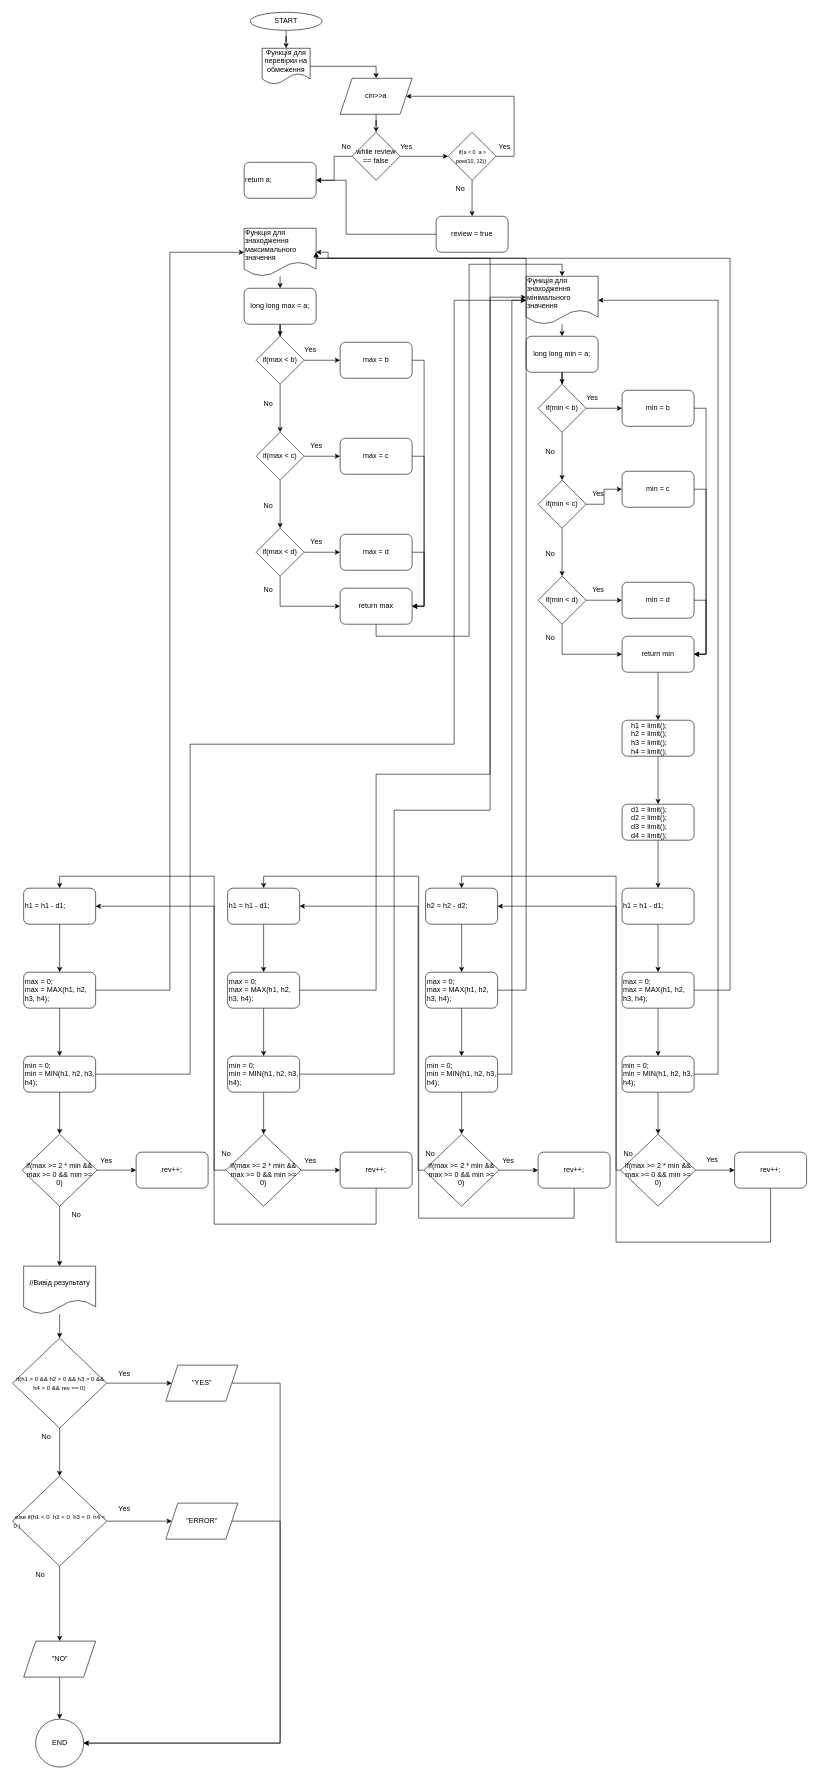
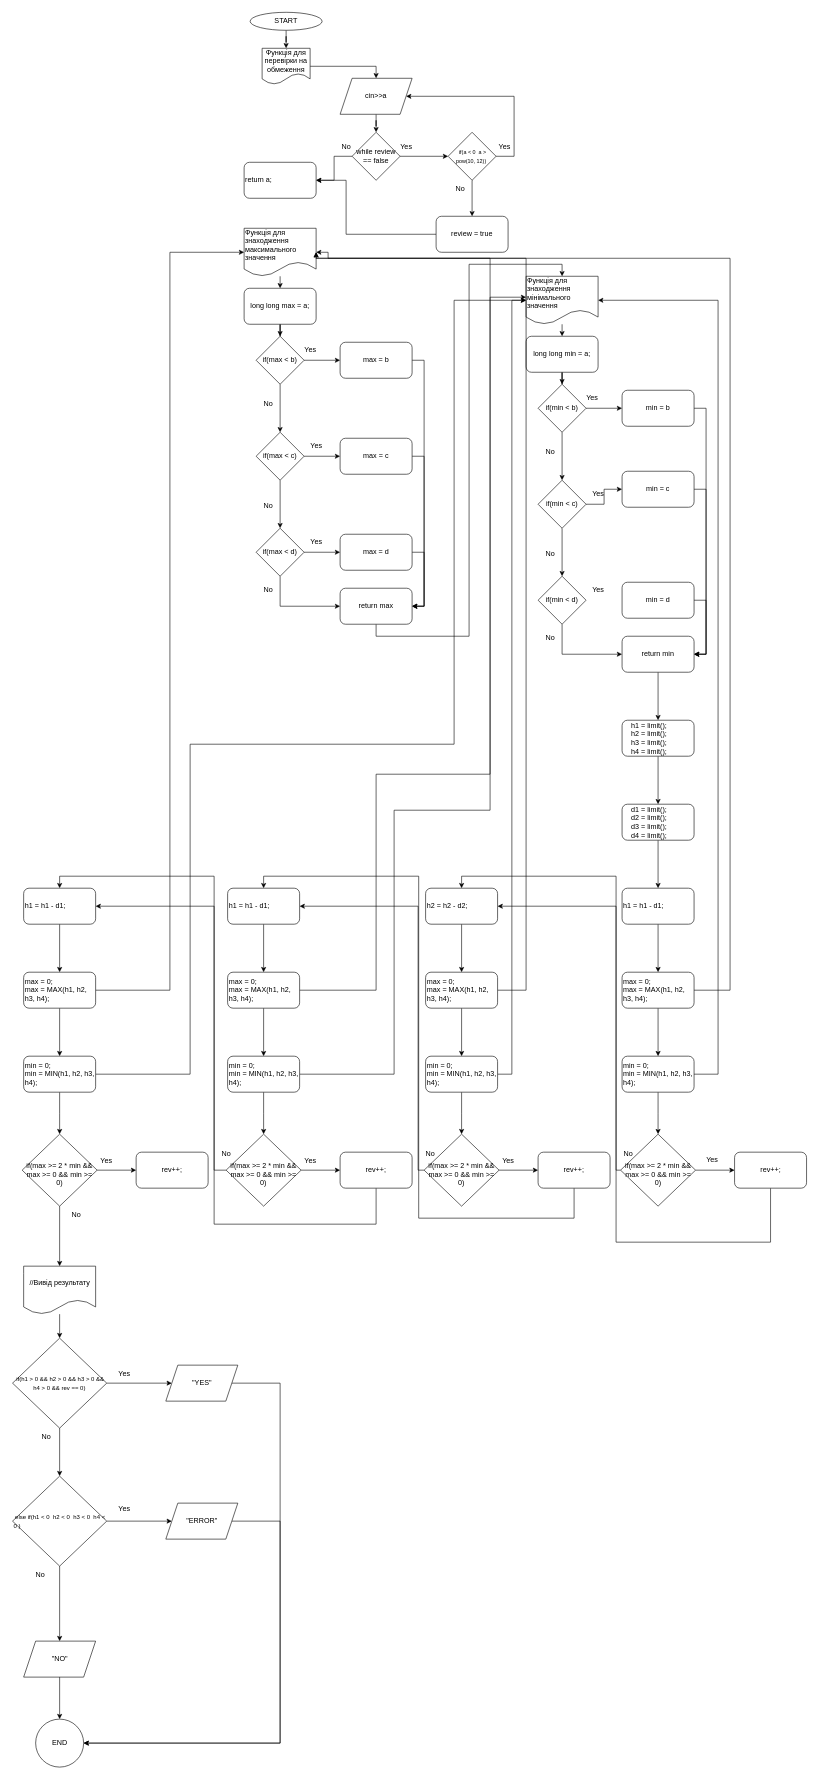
(616, 600) -> none
